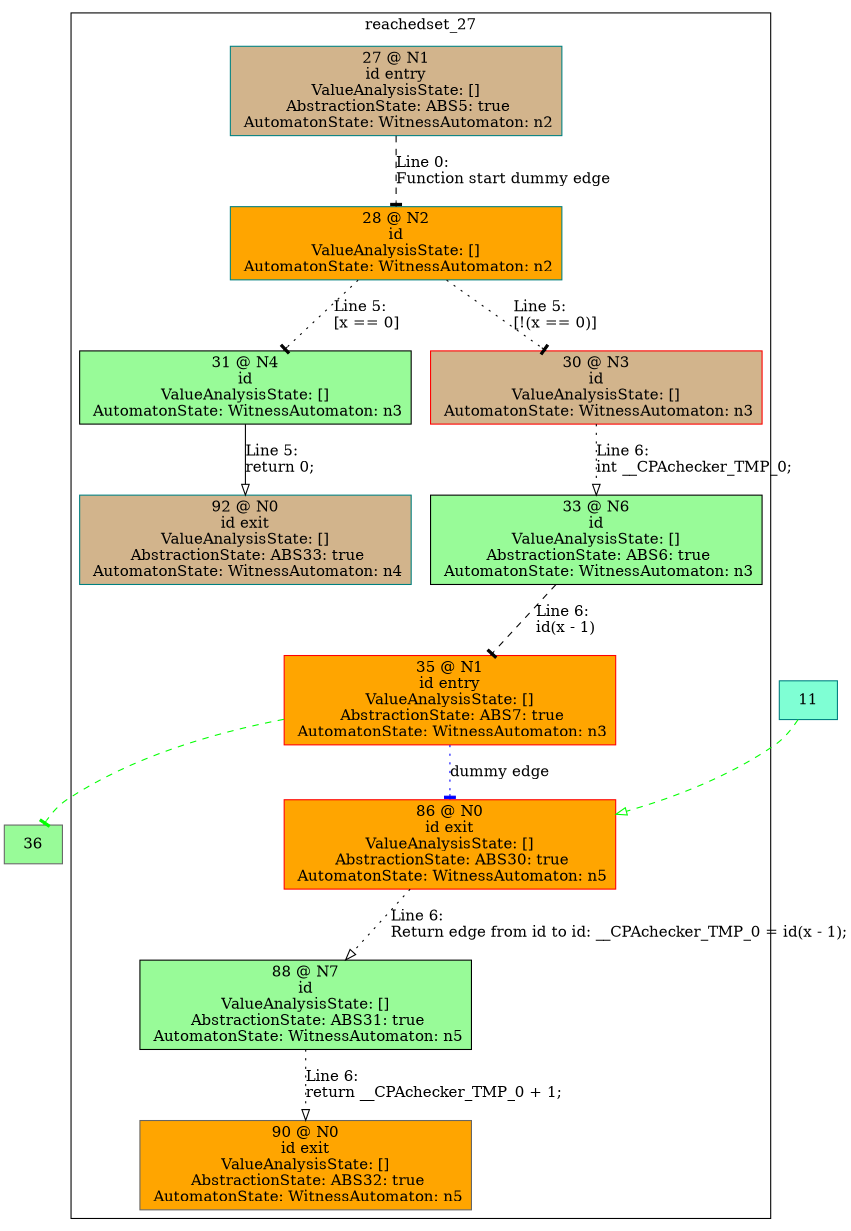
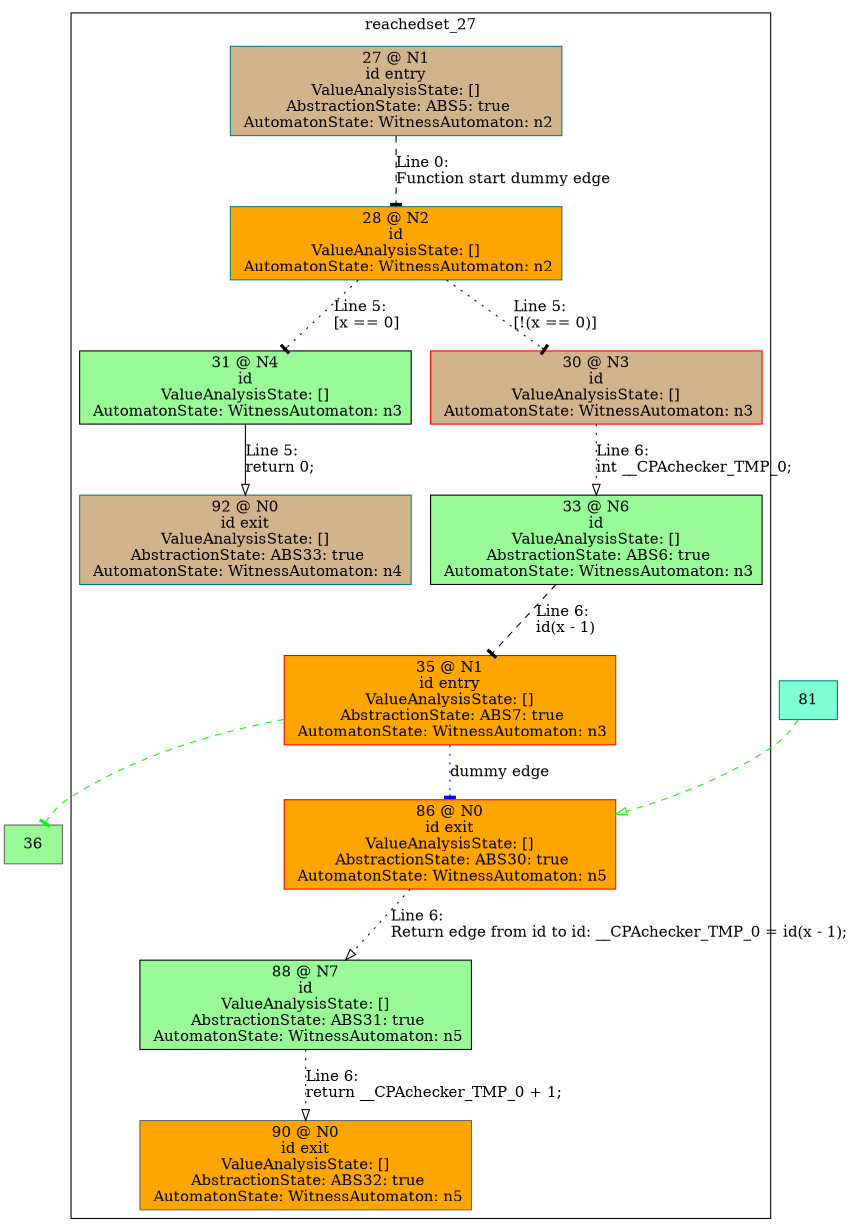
(808, 700) -> (808, 700)
